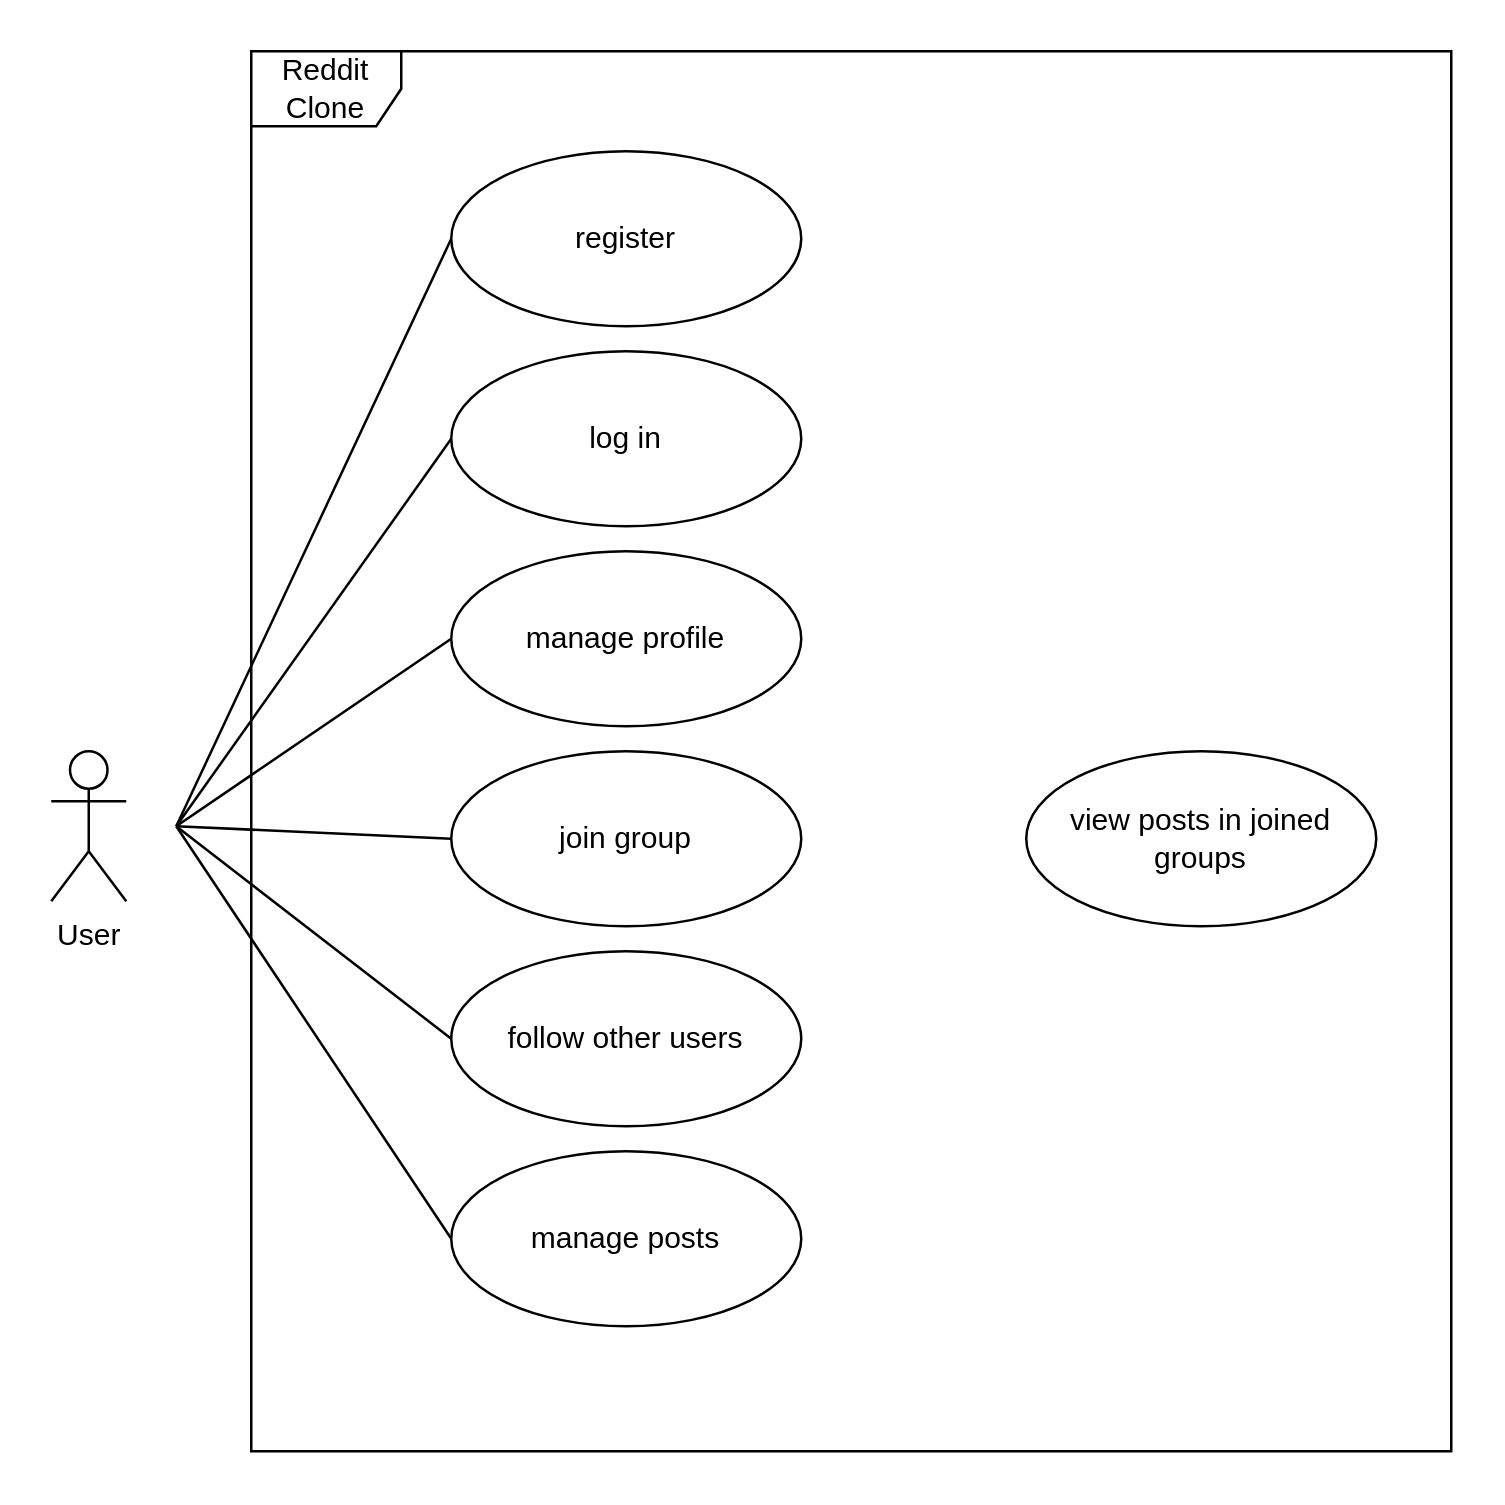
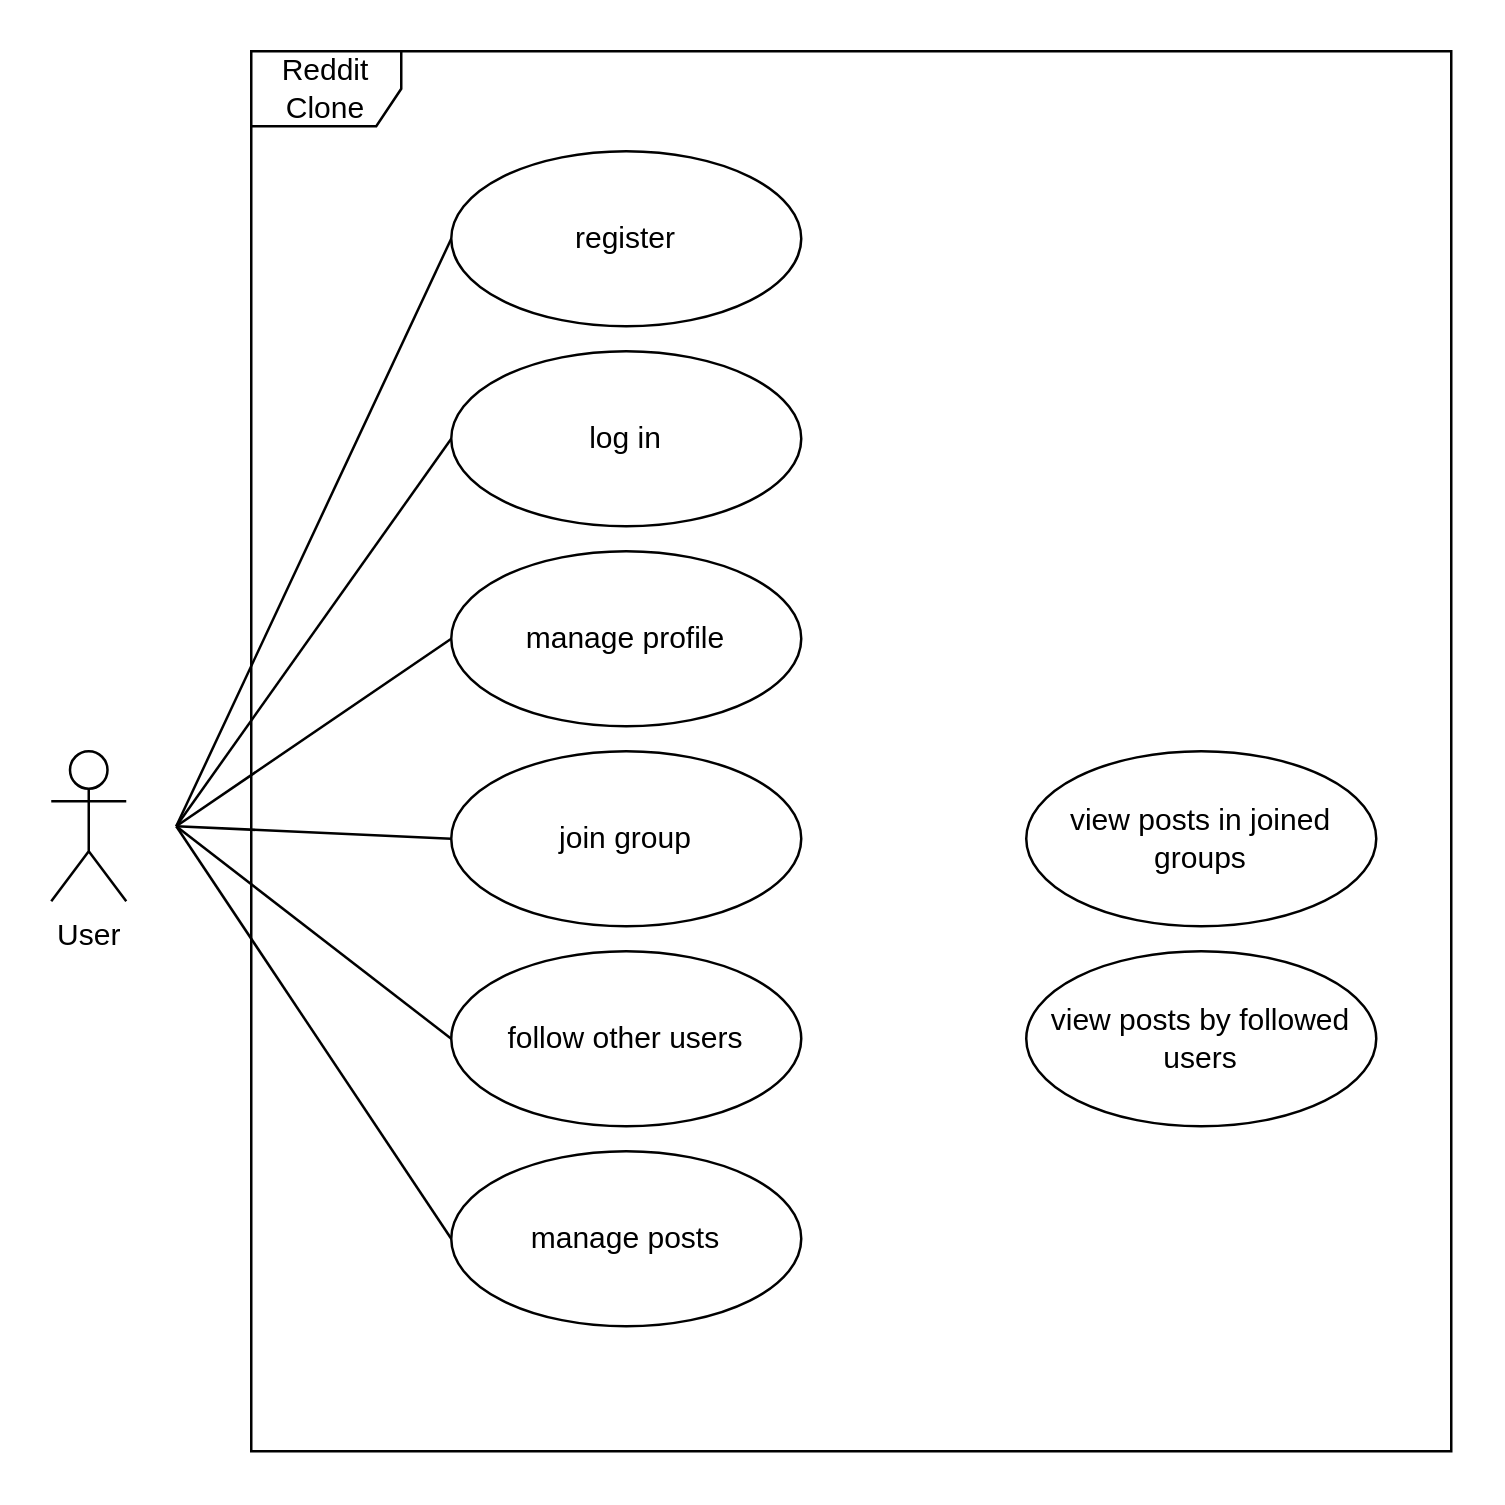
none -> (1201, 1039)
